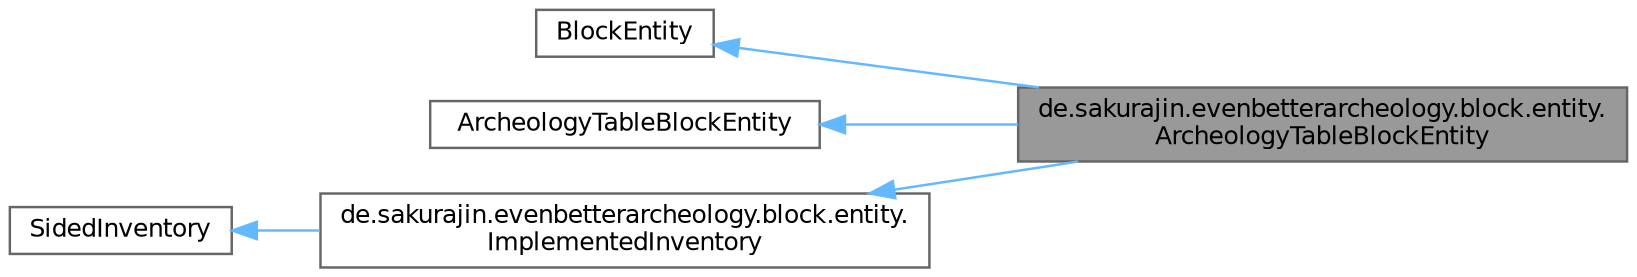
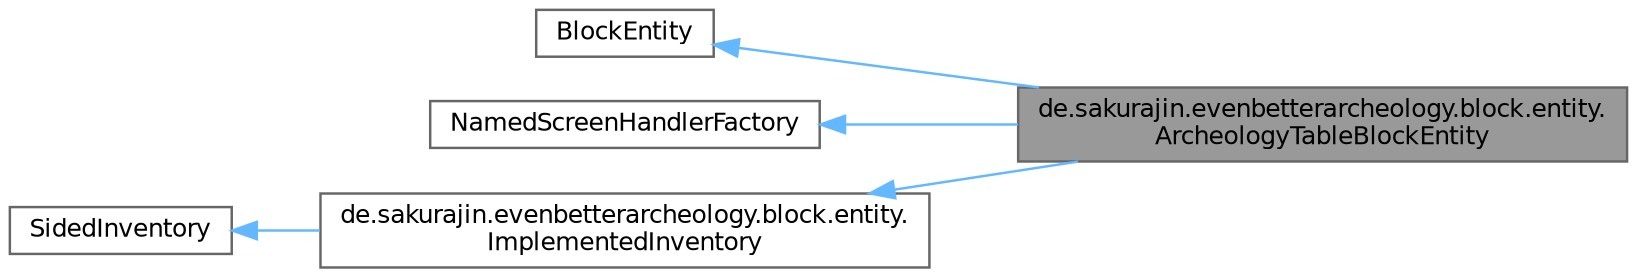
(625, 124) -> (625, 124)
